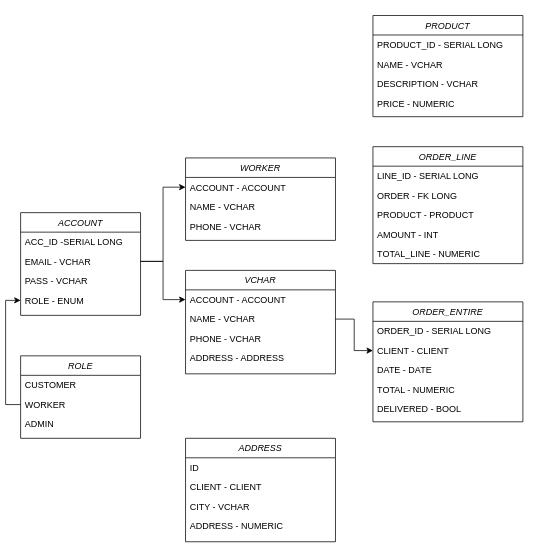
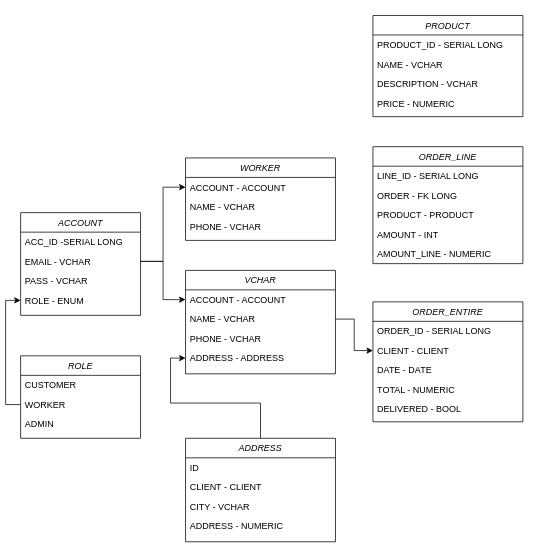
(425, 254) -> (428, 254)
none -> (171, 376)
